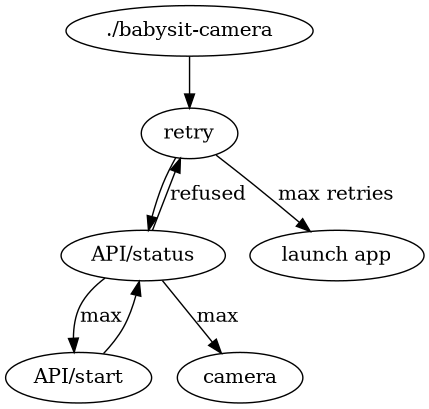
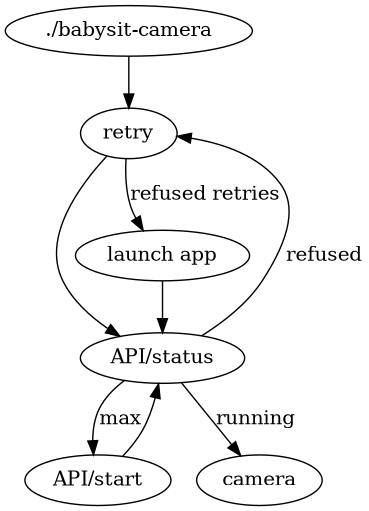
(336, 194) -> (205, 194)
none -> (163, 300)
(218, 317) -> (256, 419)
